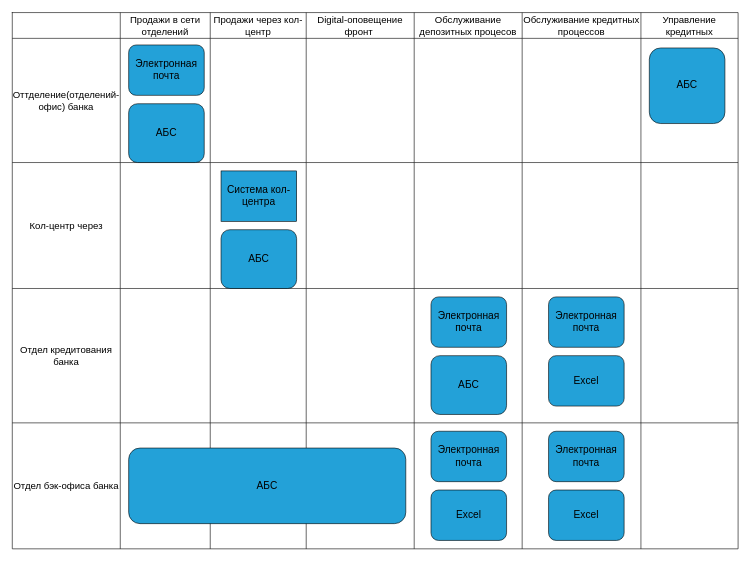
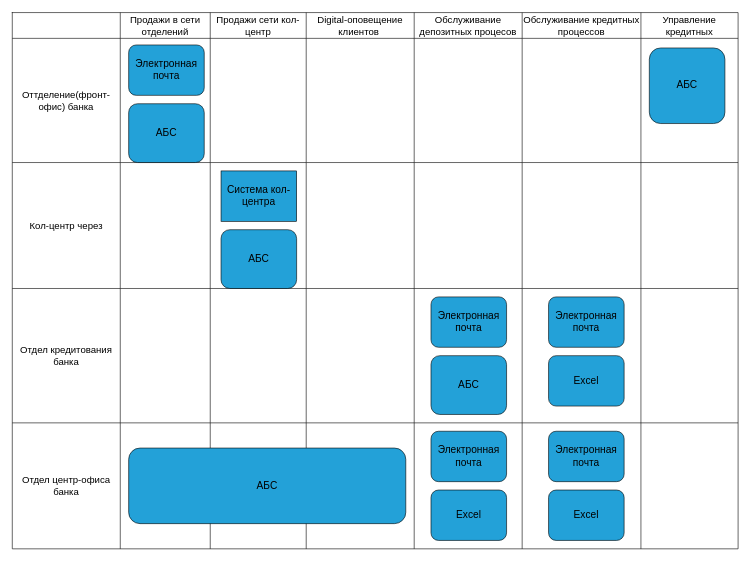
(258, 26) -> (258, 26)
(360, 26) -> (360, 26)
(66, 101) -> (66, 101)
(66, 486) -> (66, 486)
